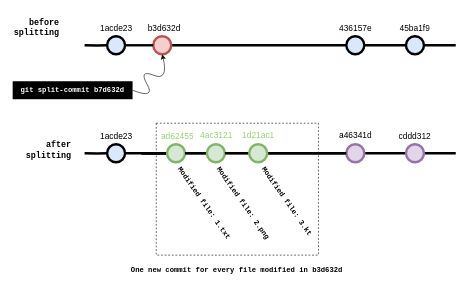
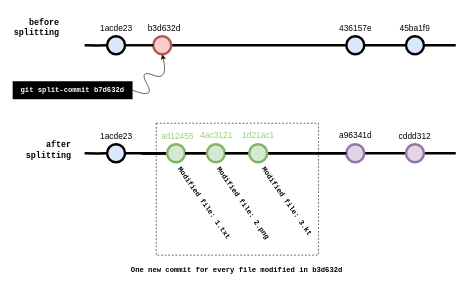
(177, 135) -> (177, 135)
(356, 135) -> (356, 135)
